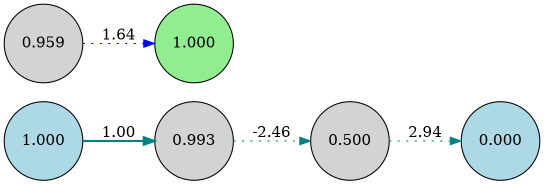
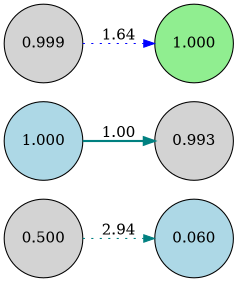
(43, 43) -> (43, 43)
(267, 141) -> none
(501, 141) -> (194, 238)
